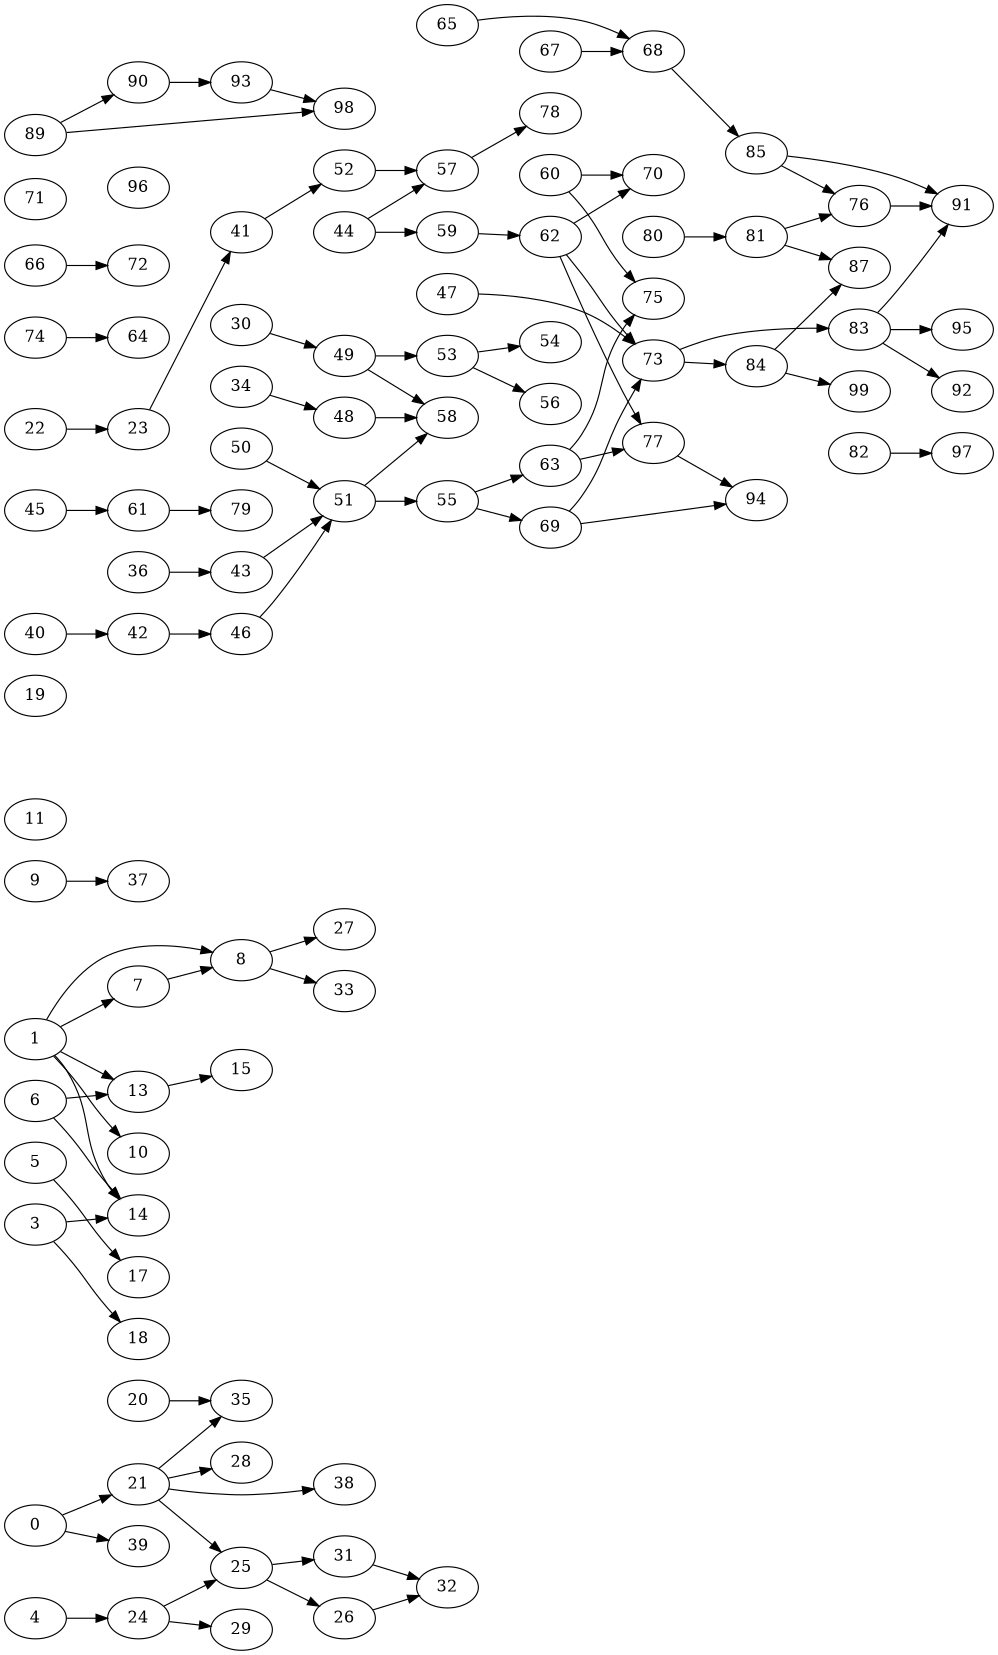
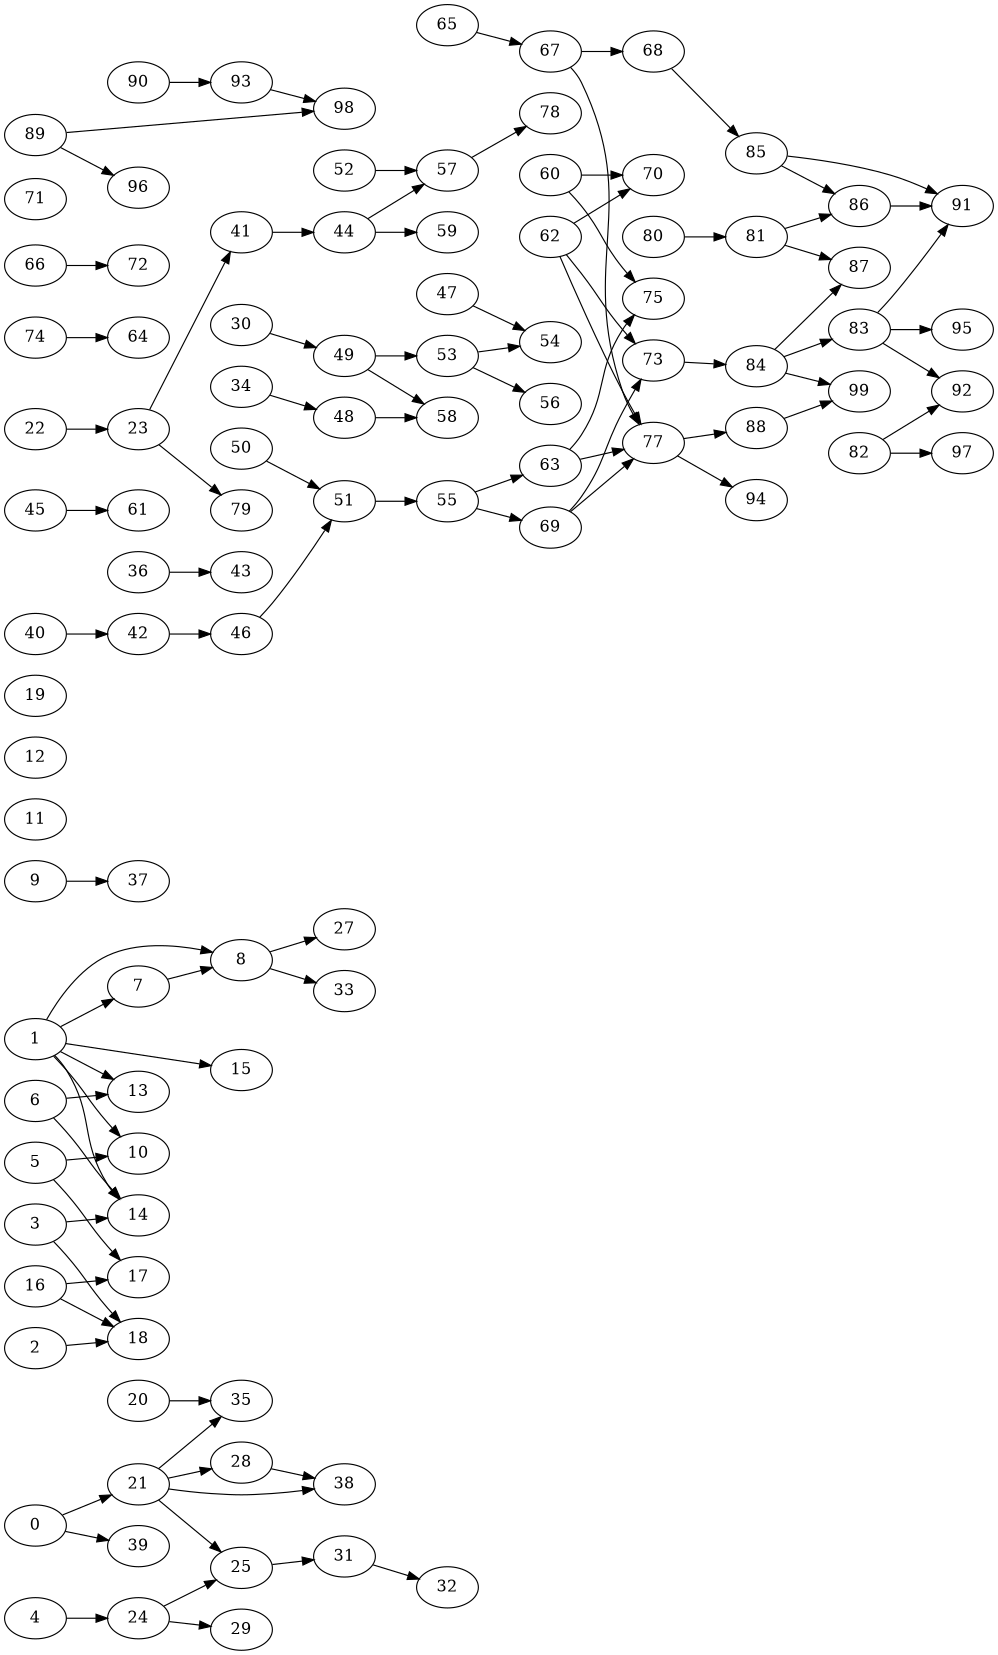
(550, 17) -> (493, 37)
(82, 111) -> (82, 159)
(288, 204) -> (287, 232)
(859, 206) -> (859, 206)
none -> (608, 230)
(493, 234) -> none
(556, 303) -> (494, 316)
(747, 332) -> (803, 350)
none -> (906, 425)
none -> (756, 428)
(391, 463) -> none
(184, 510) -> (185, 466)
(648, 515) -> (598, 489)
(288, 540) -> none
none -> (35, 758)
(184, 1082) -> (133, 1054)
none -> (79, 1159)
none -> (35, 1286)
none -> (35, 1348)
none -> (287, 1472)
(344, 1618) -> none
